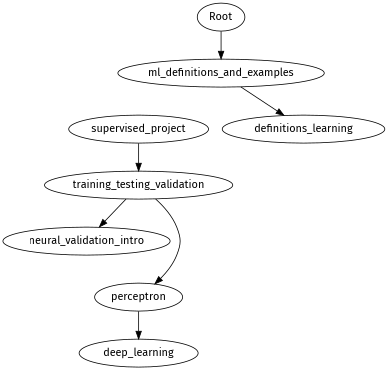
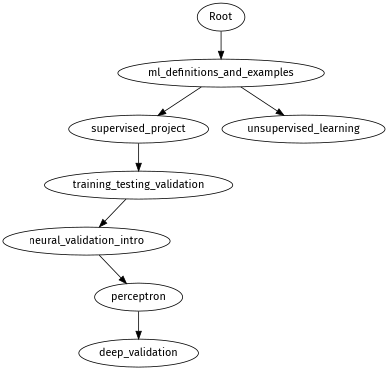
none -> (183, 99)
(304, 129) -> (304, 129)
(180, 238) -> (110, 266)
(139, 353) -> (139, 353)
